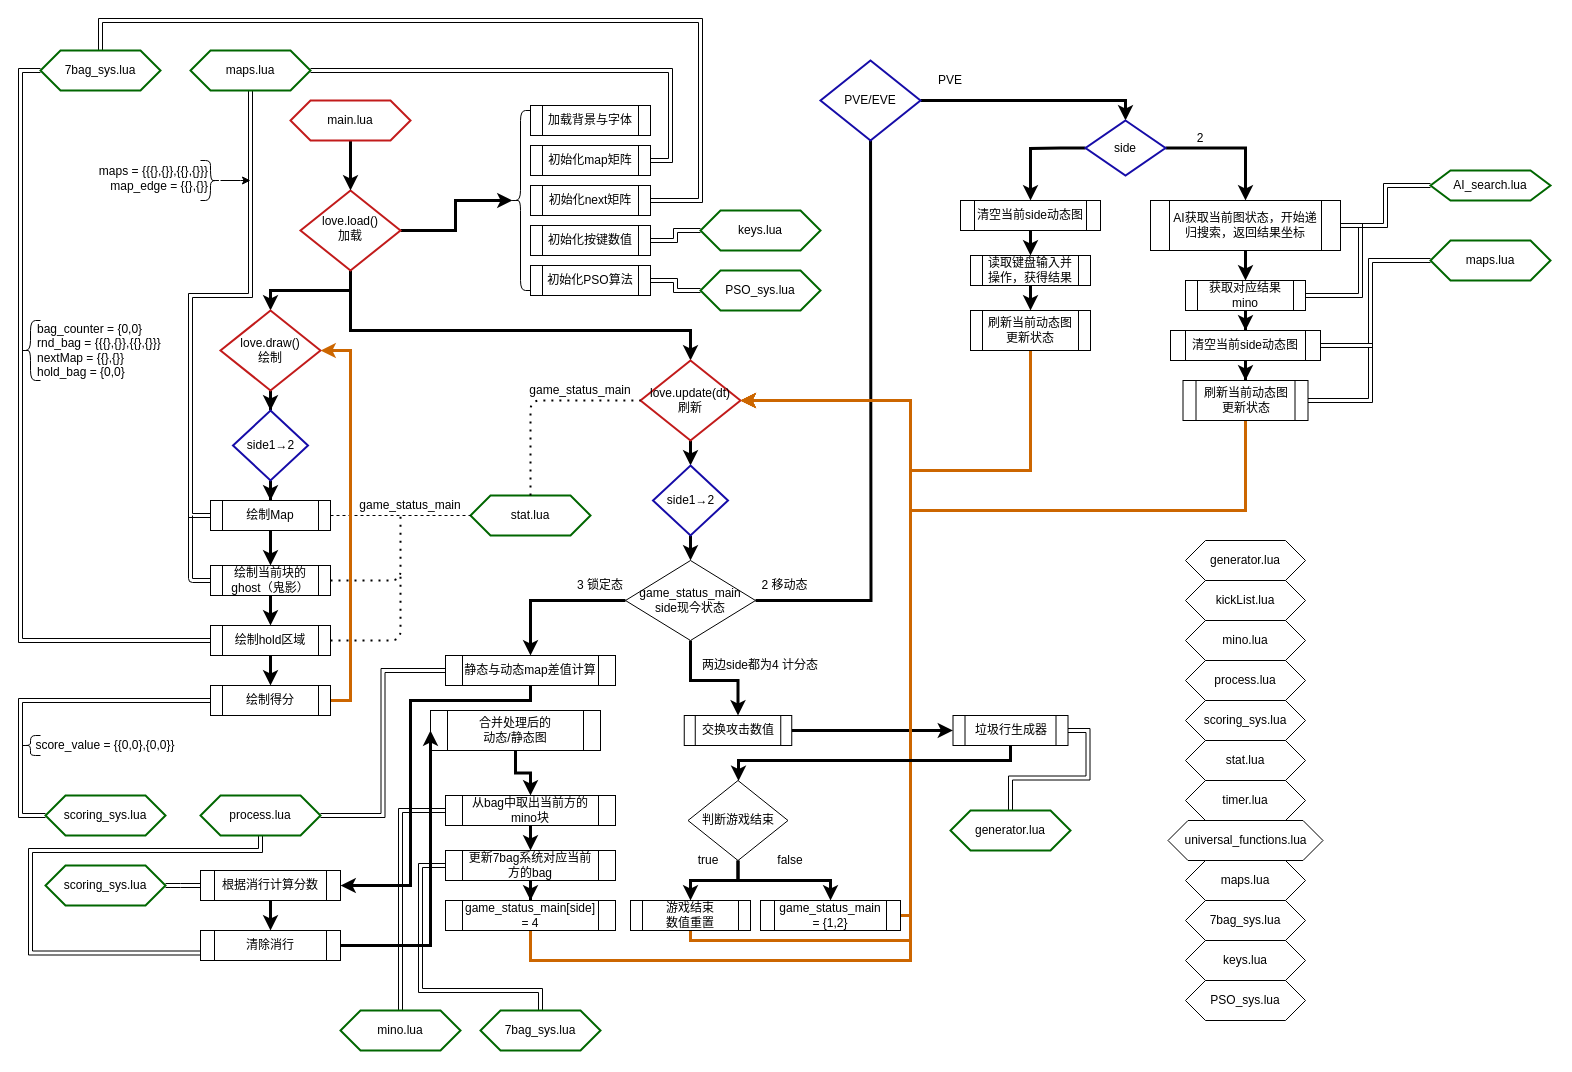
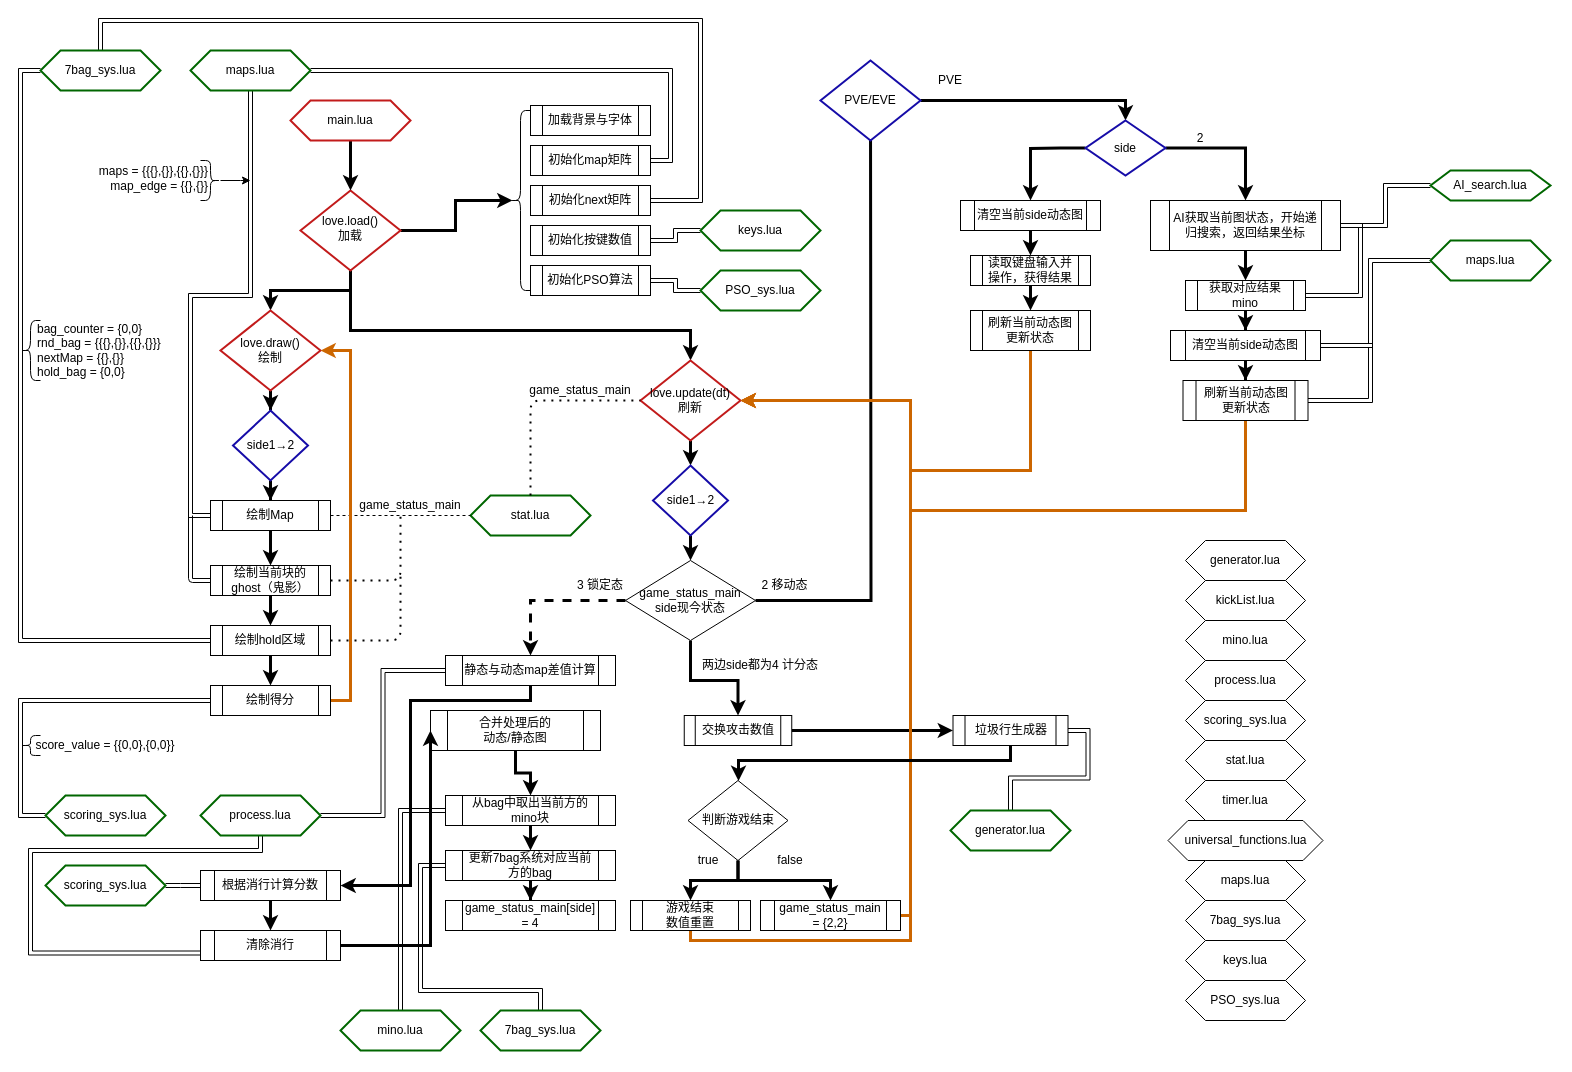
(552, 601) -> (552, 601)
(831, 916) -> (831, 916)
(715, 961) -> none
